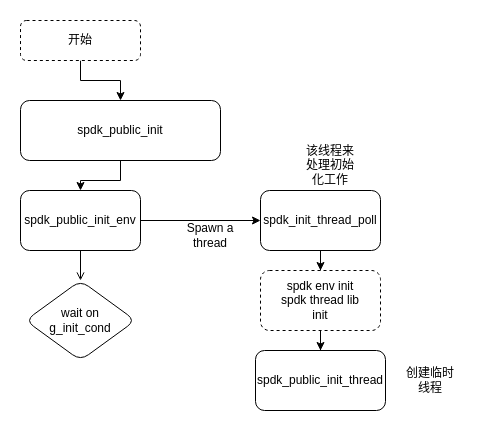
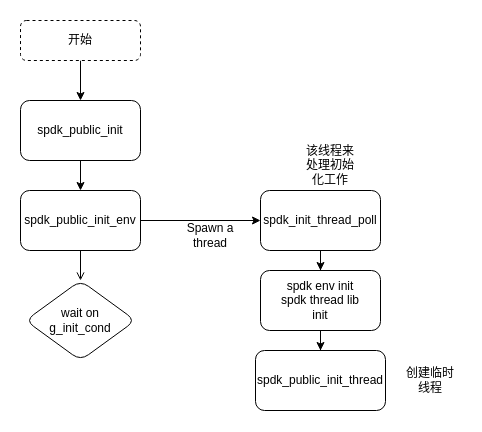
(121, 131) -> (81, 131)
(321, 301) -> (321, 301)
